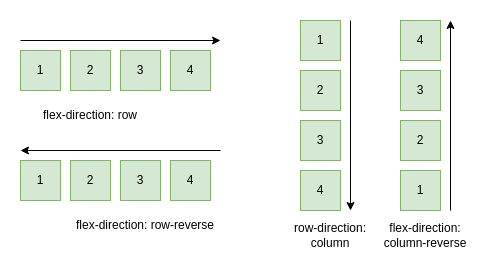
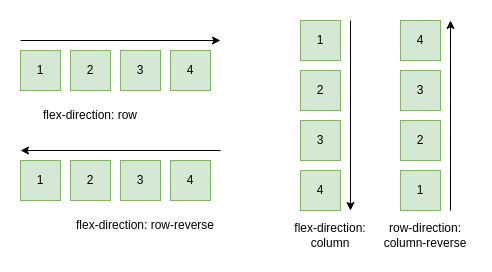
(331, 236) -> (331, 236)
(426, 236) -> (426, 236)
